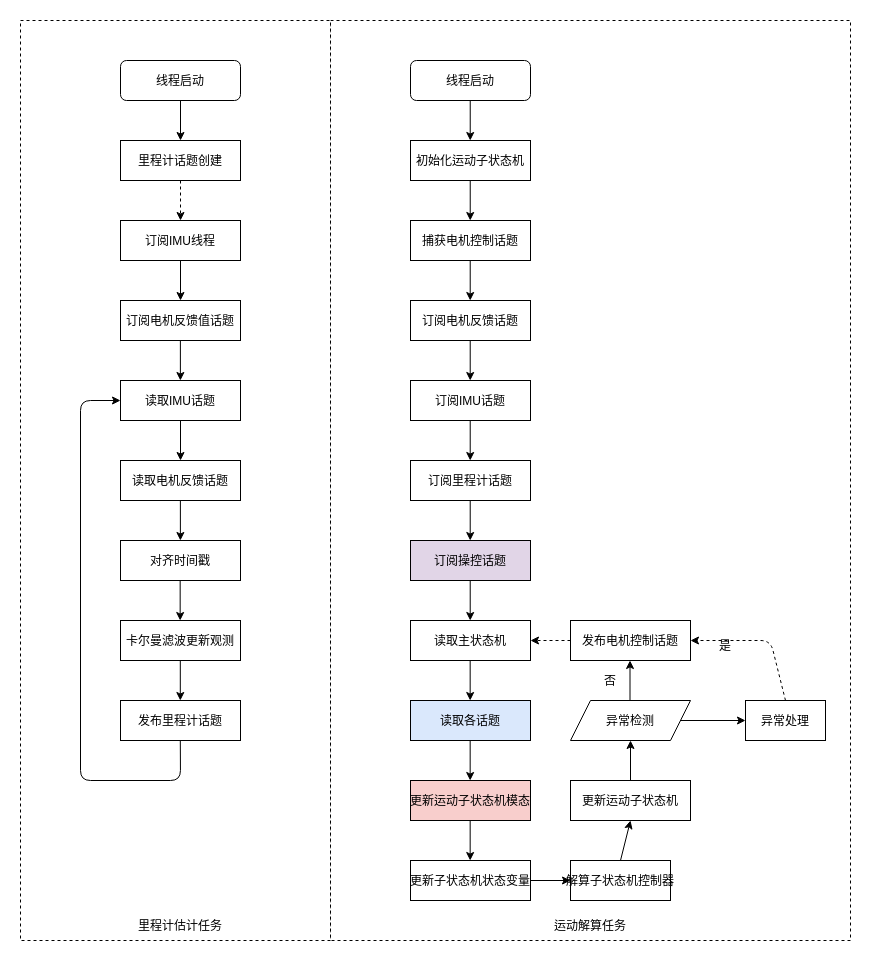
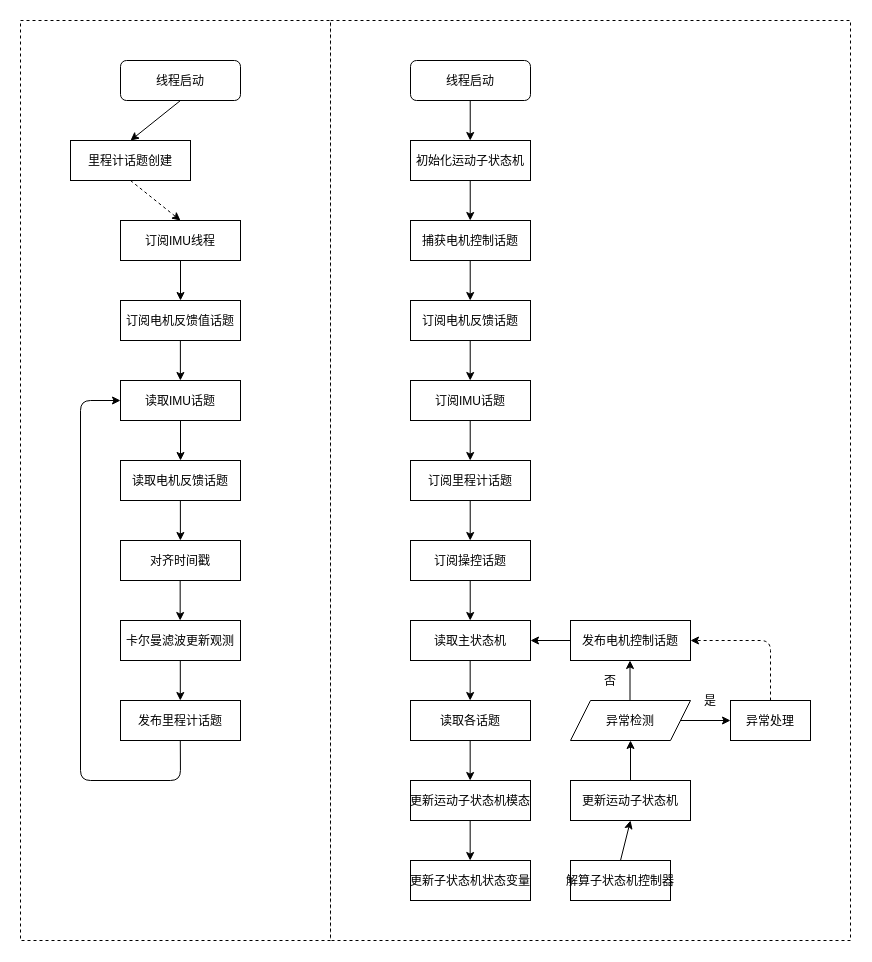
(181, 161) -> (131, 161)
(471, 561) -> (471, 561)
(554, 641) -> (554, 641)
(726, 646) -> (711, 701)
(471, 721) -> (471, 721)
(786, 721) -> (771, 721)
(471, 801) -> (471, 801)
(547, 881) -> none
(181, 926) -> none
(591, 926) -> none
